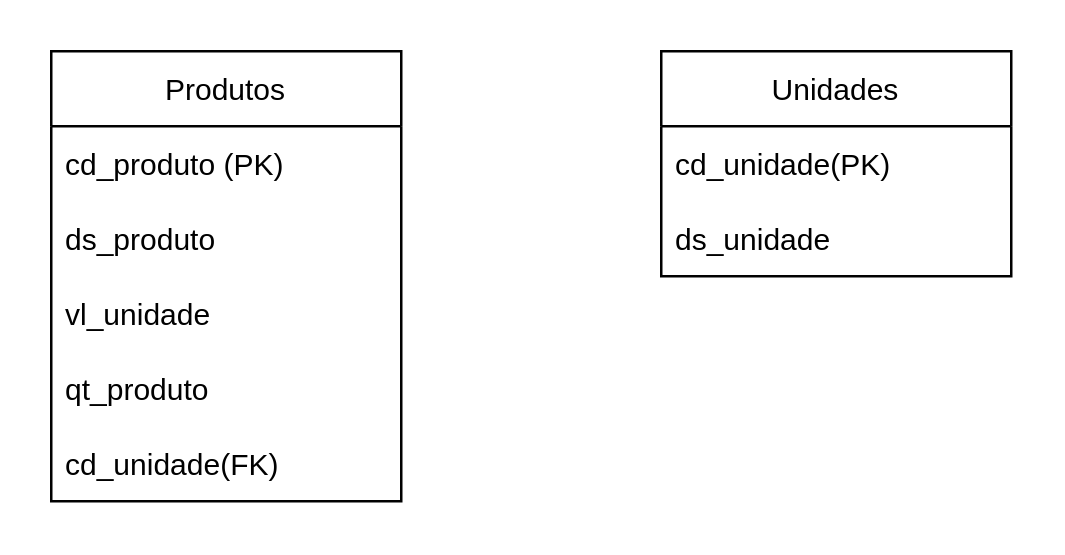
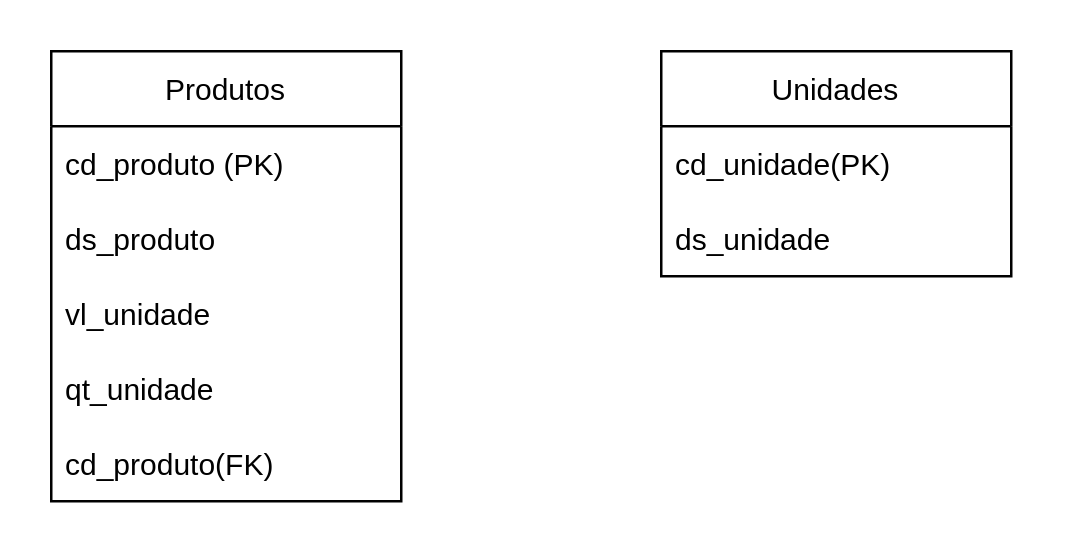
(149, 390) -> (145, 390)
(179, 465) -> (183, 465)
